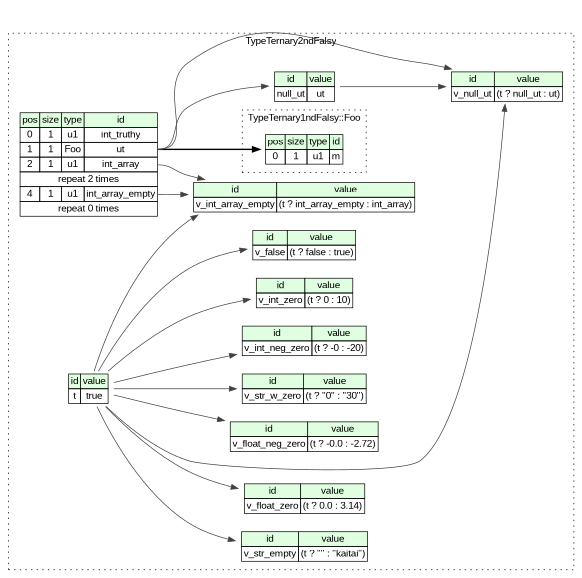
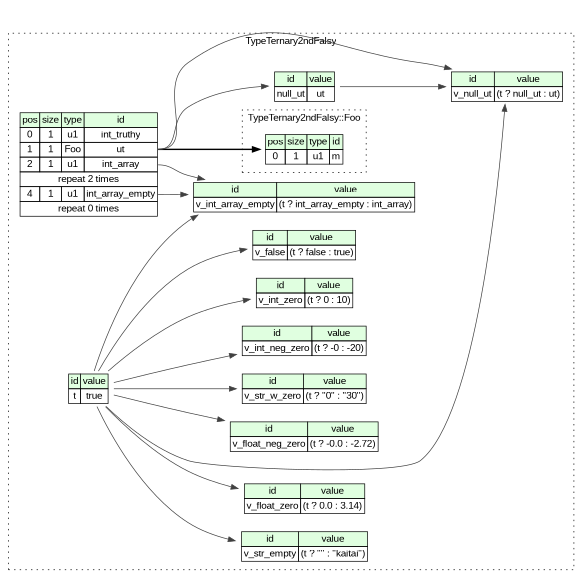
(304, 118) -> (304, 118)
